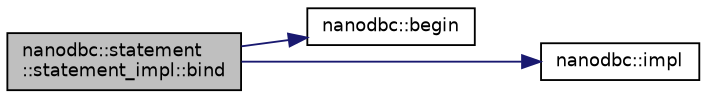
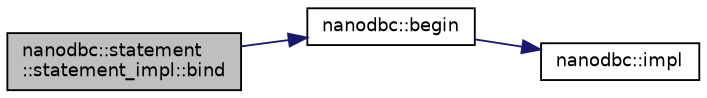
(382, 62) -> (499, 43)
